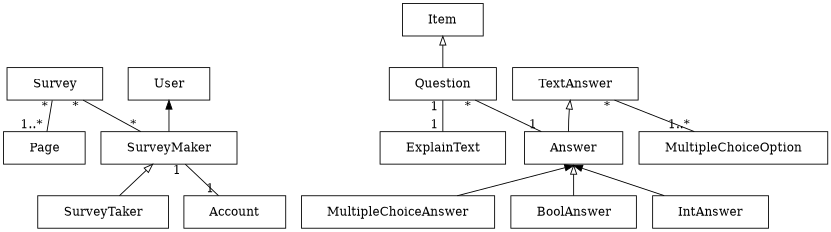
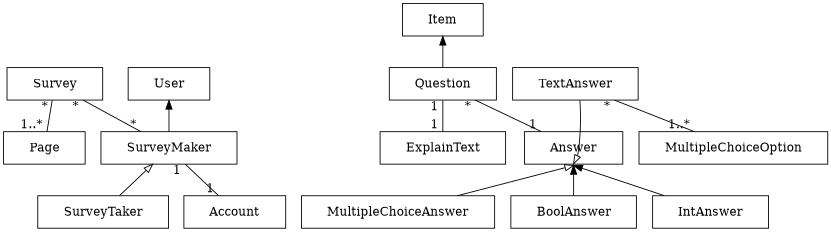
(443, 56) -> (443, 56)
(569, 120) -> (580, 128)
(511, 182) -> (511, 182)
(574, 185) -> (574, 185)
